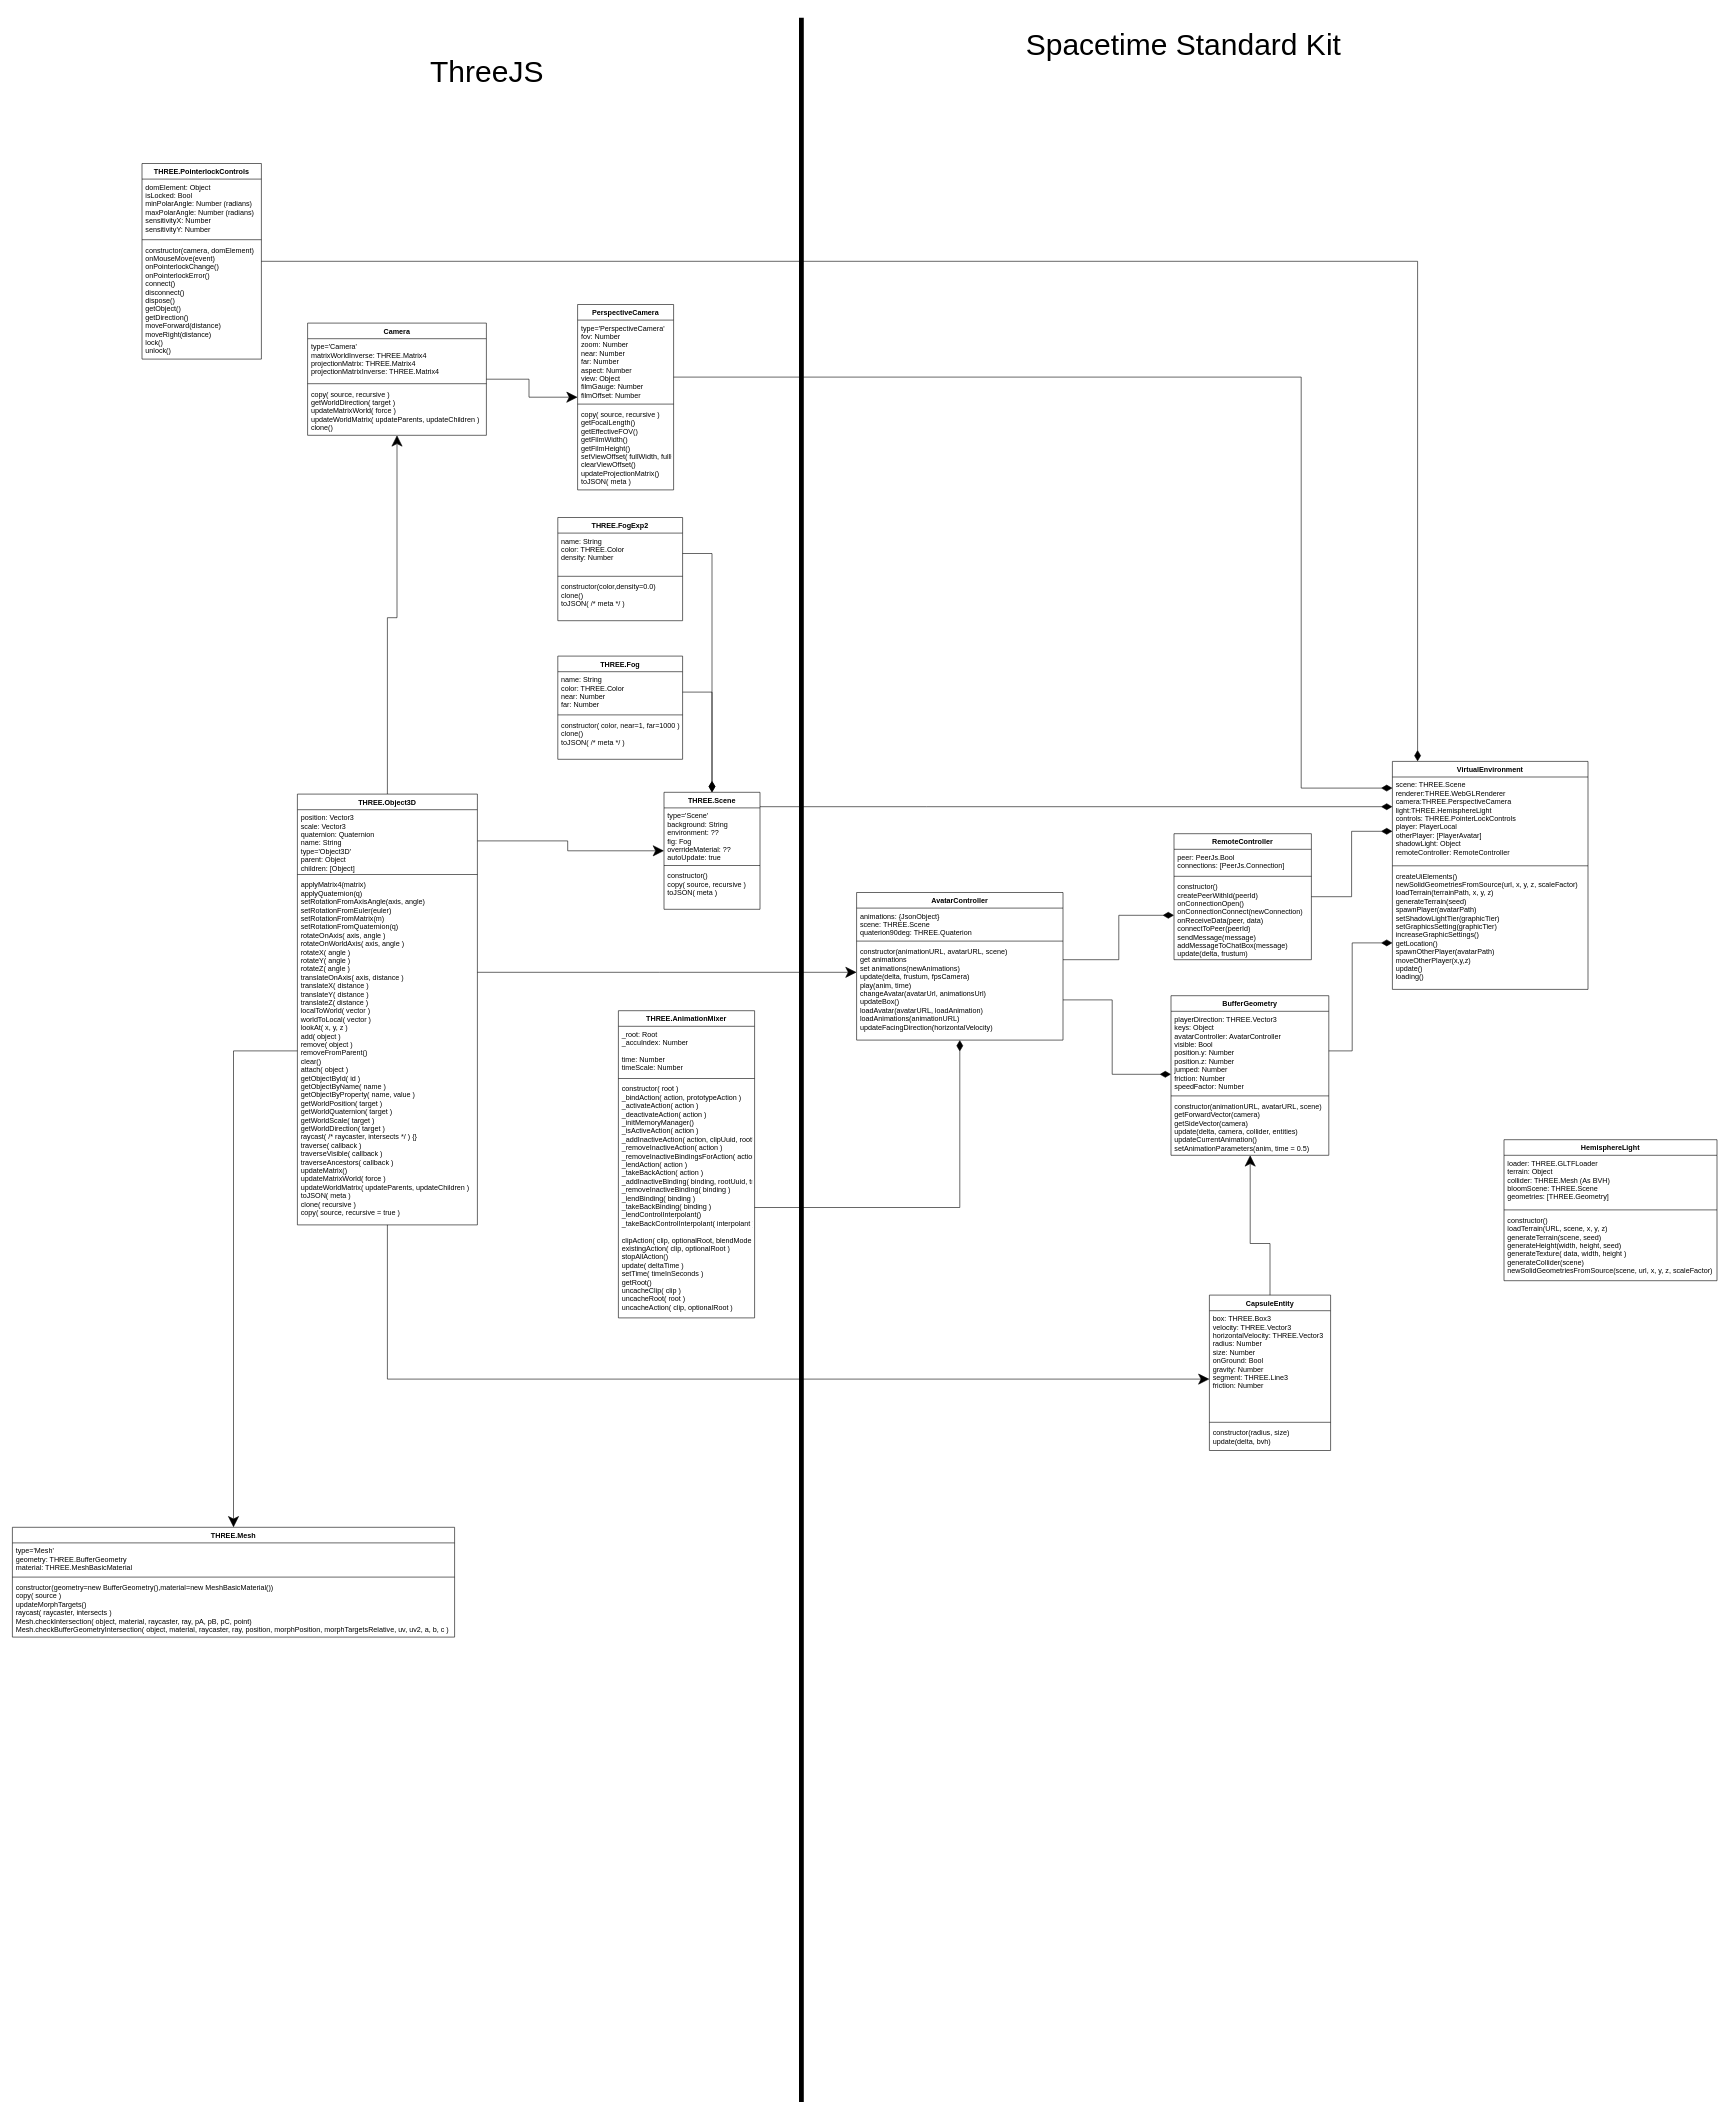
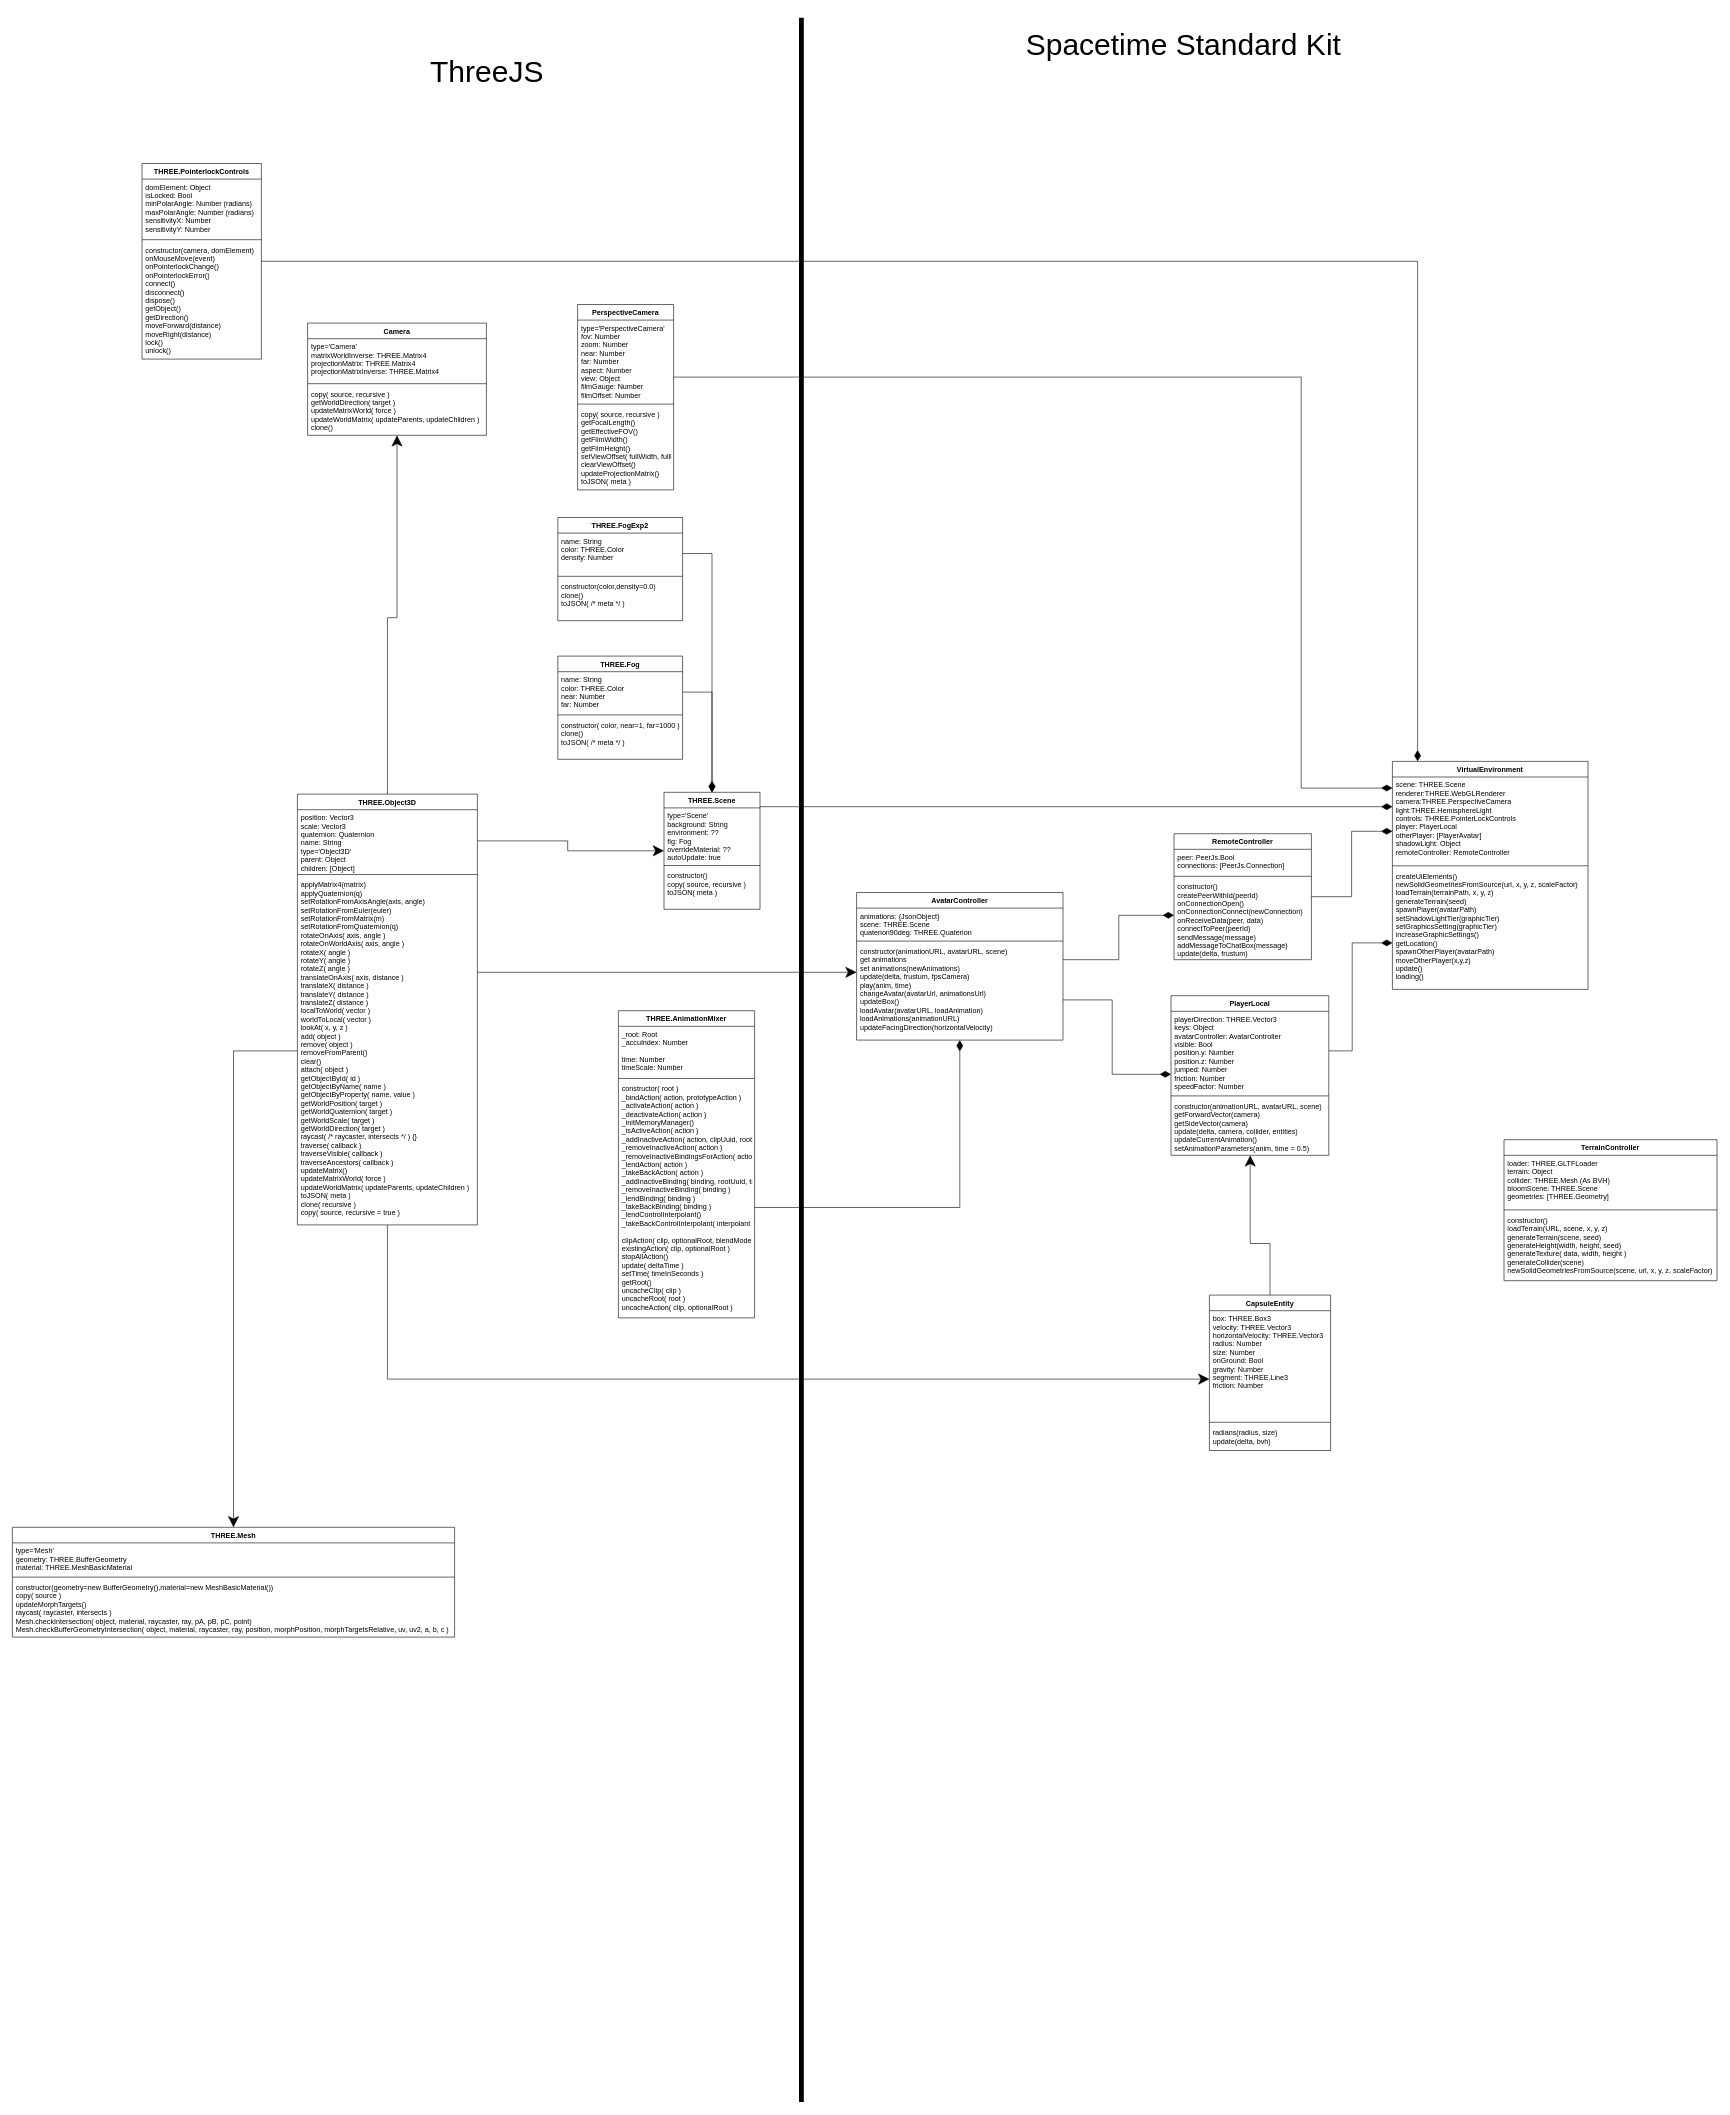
(528, 379) -> none
(1250, 1004) -> (1250, 1004)
(1610, 1148) -> (1610, 1148)
(1259, 1433) -> (1250, 1433)
